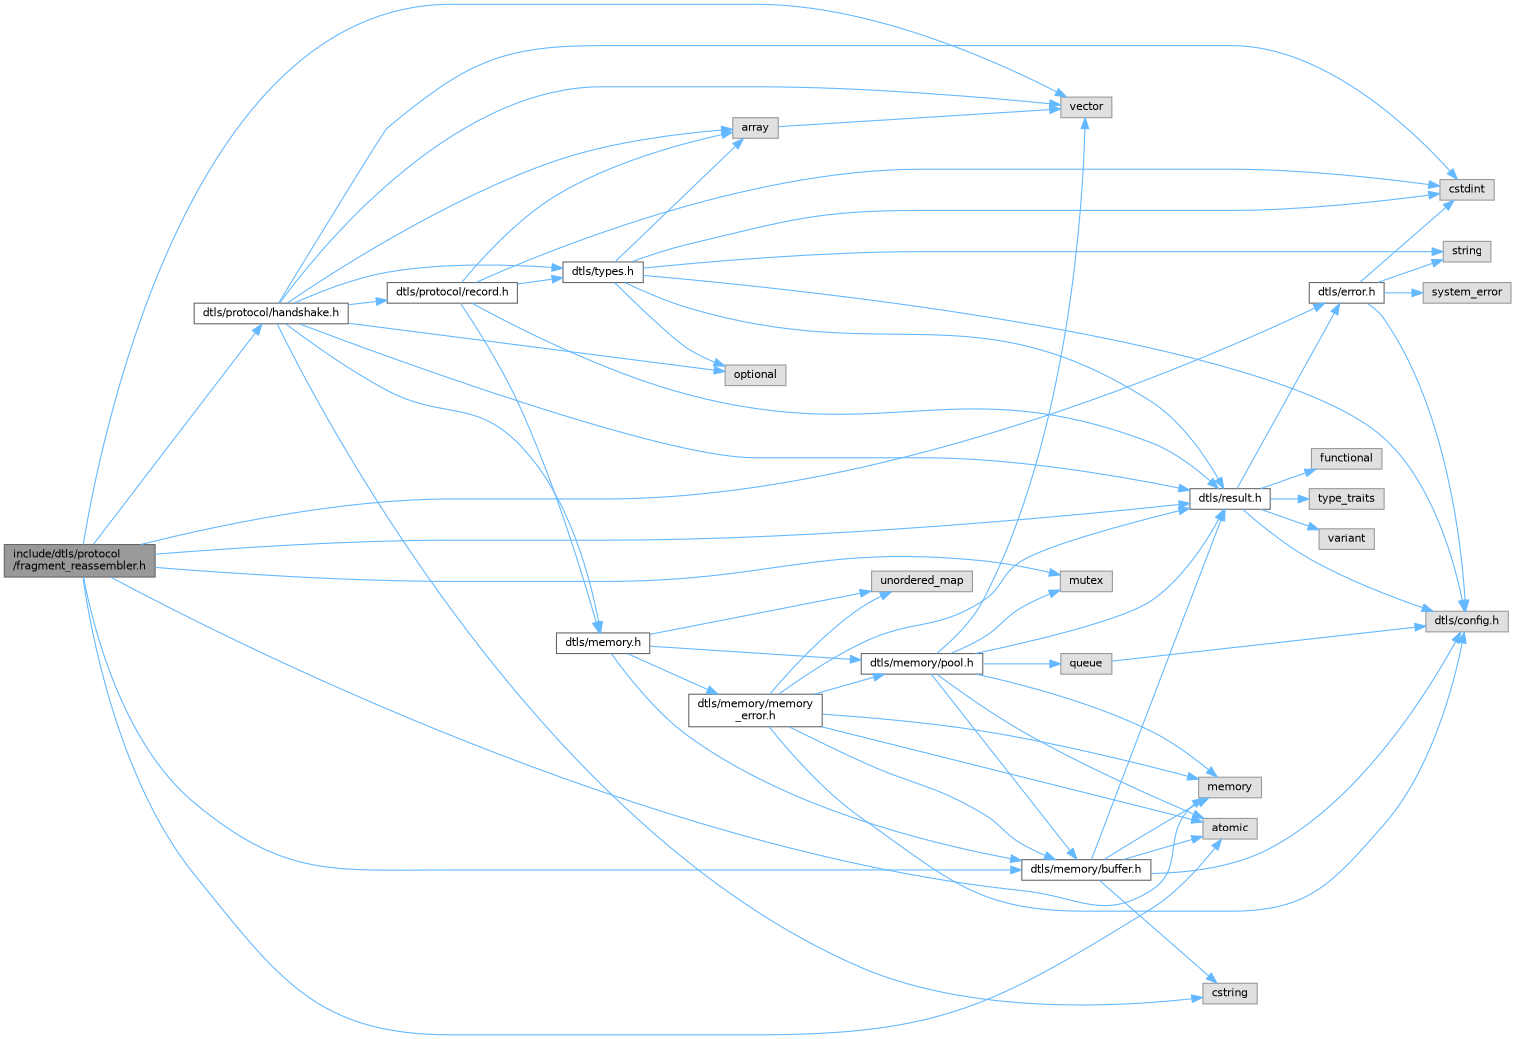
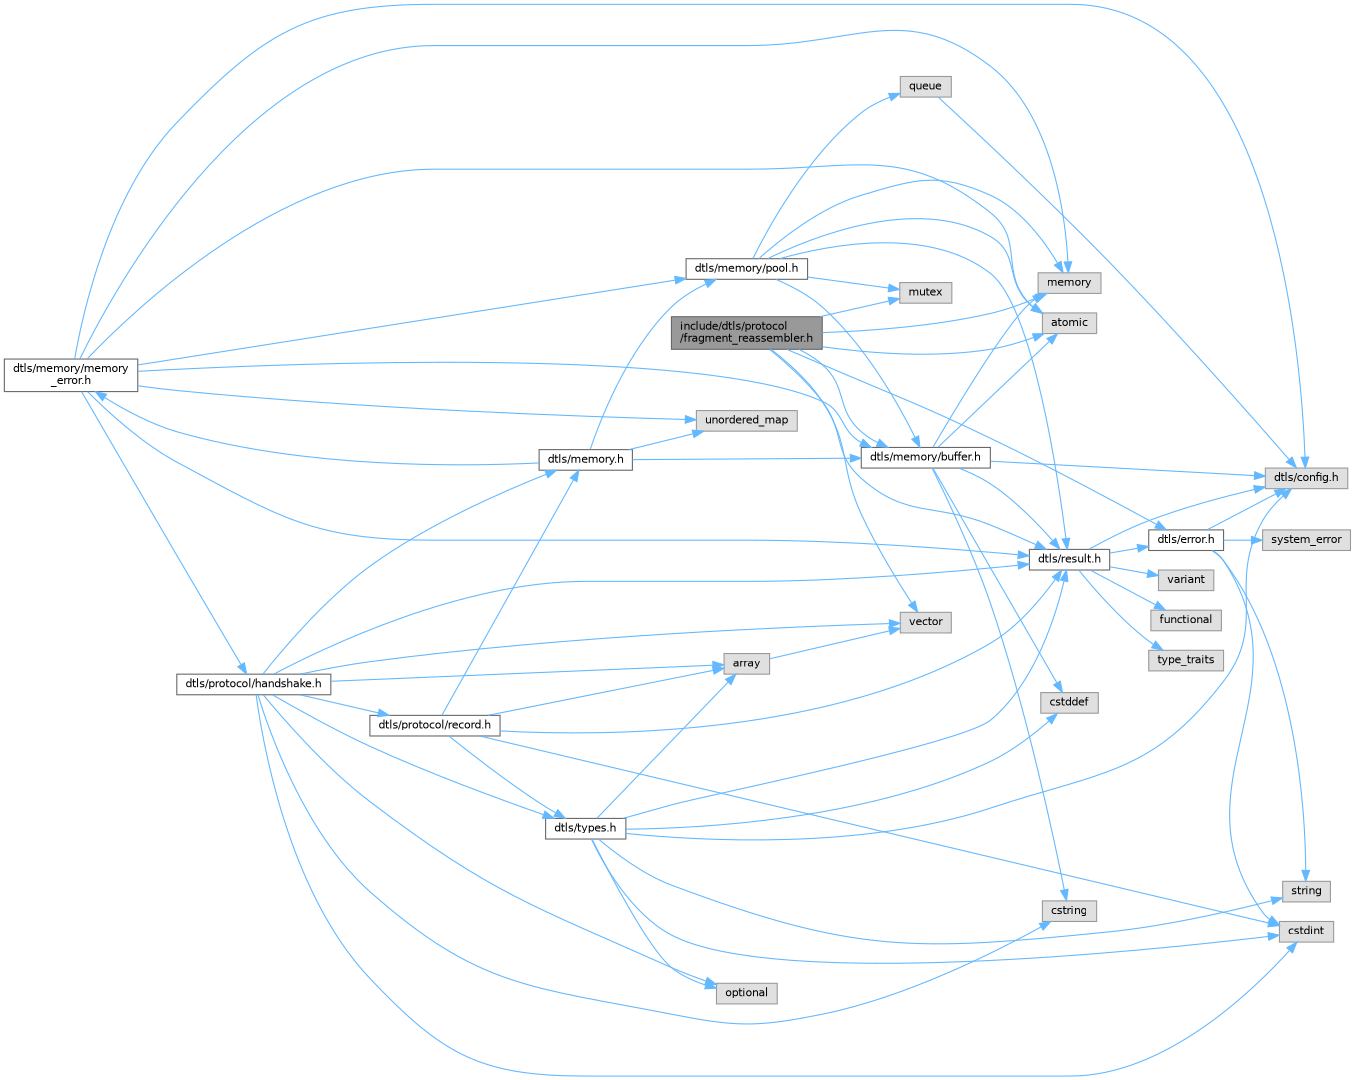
(1051, 405) -> none
(174, 438) -> (161, 528)
none -> (1070, 703)
